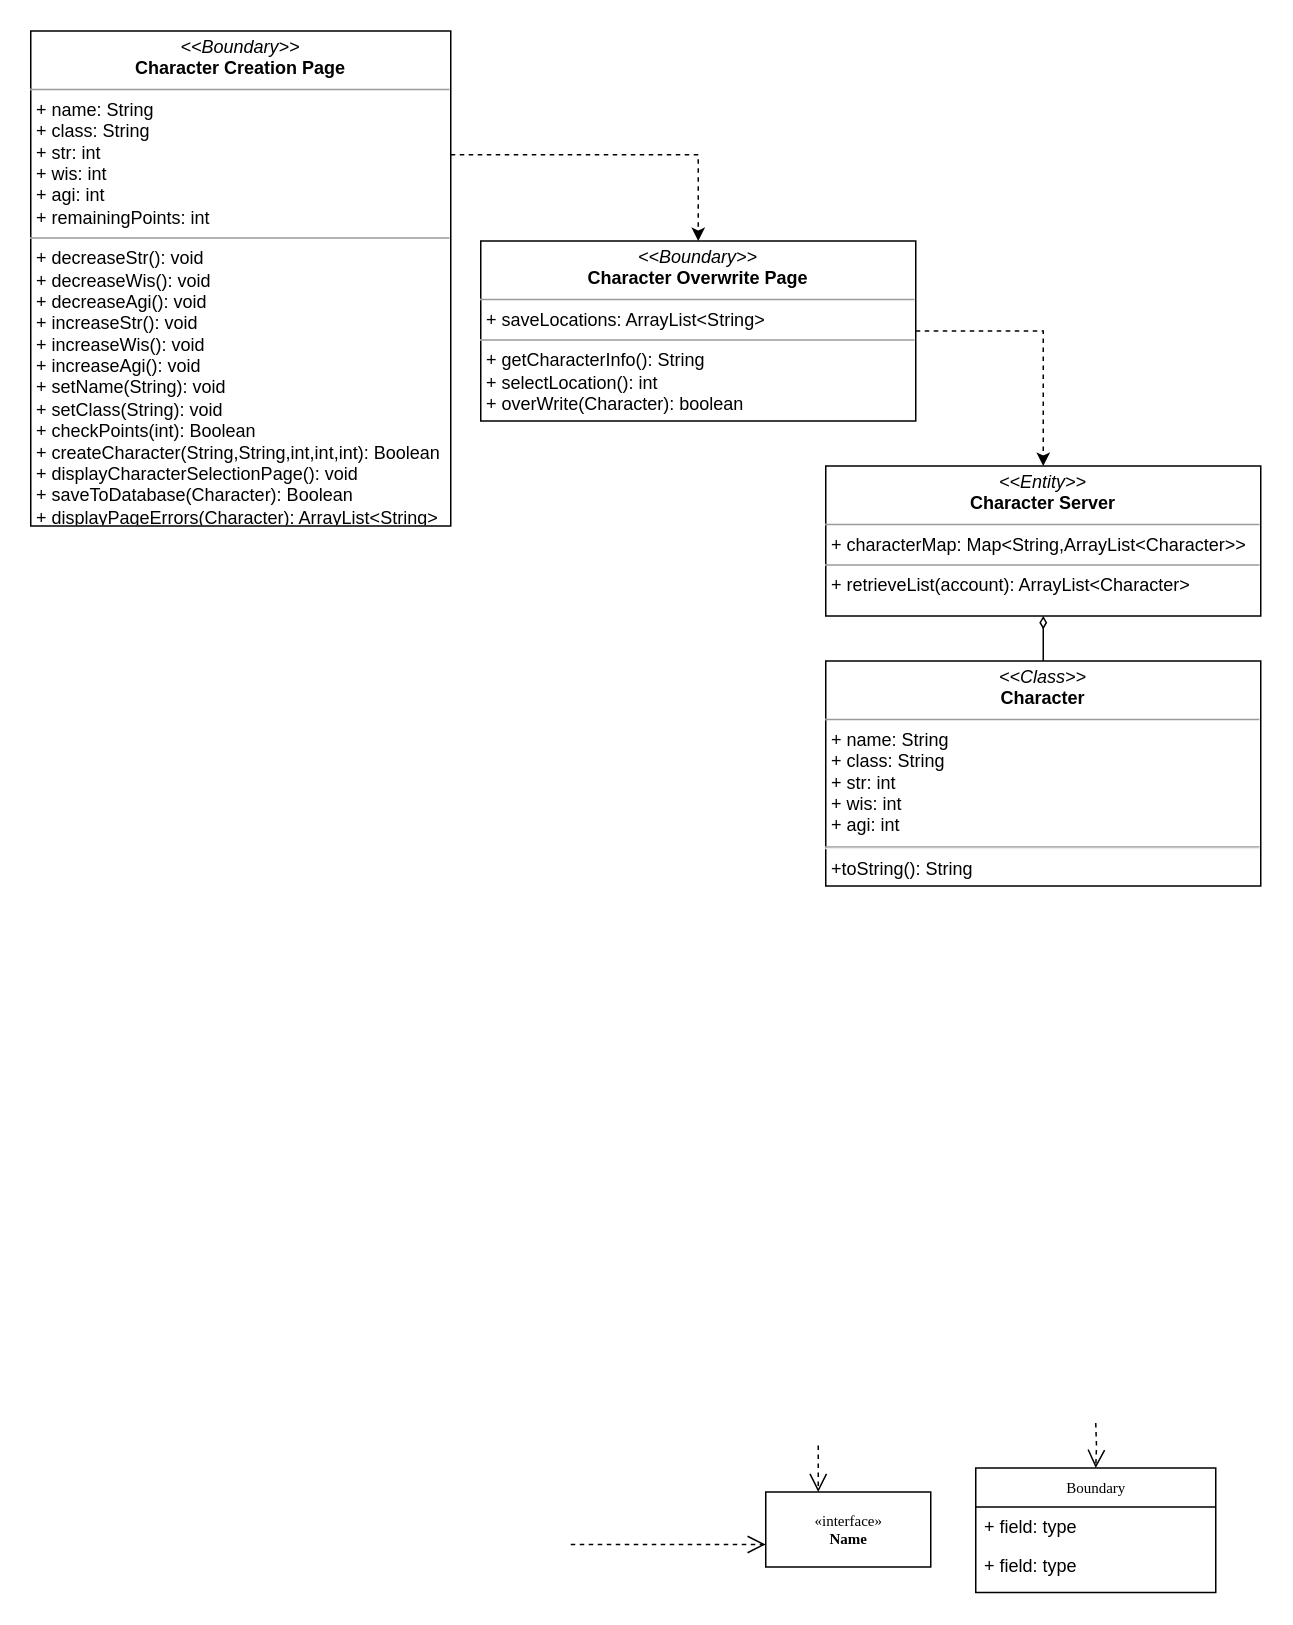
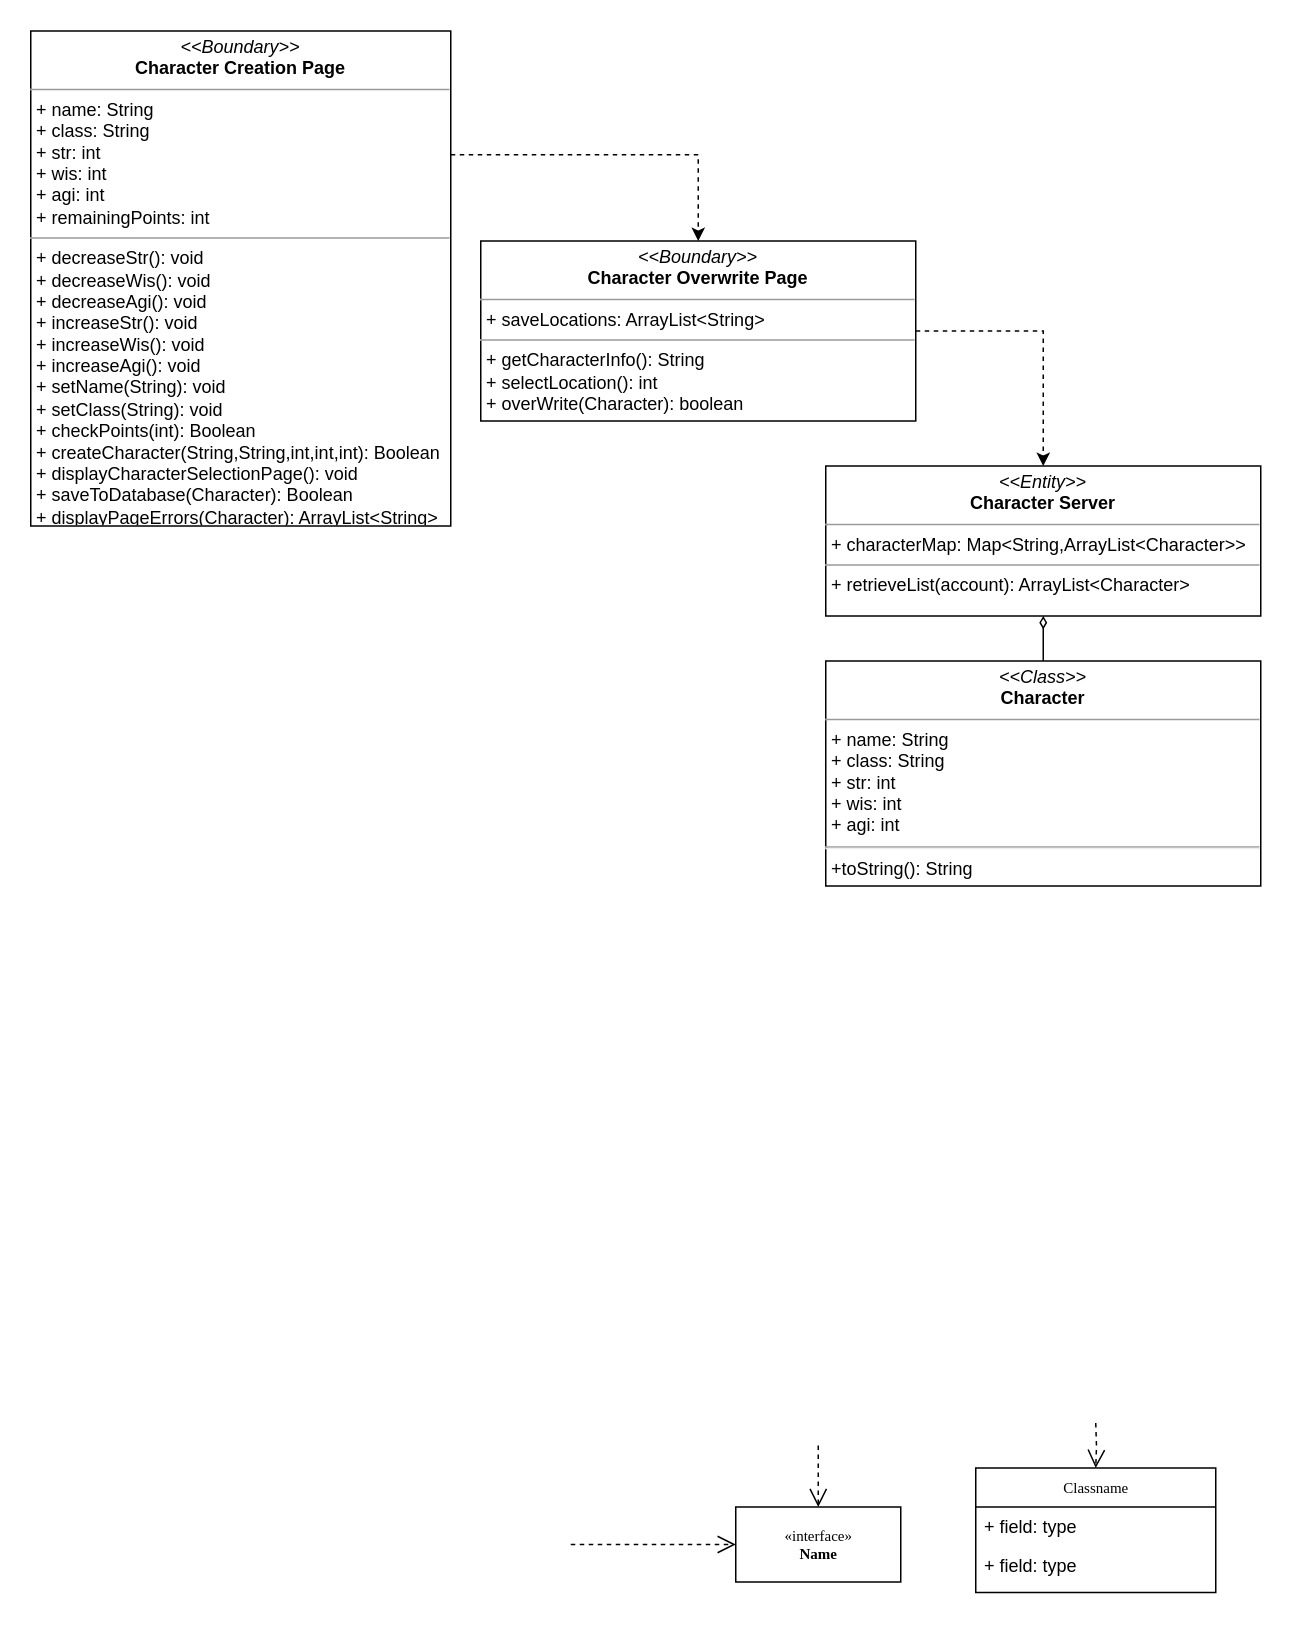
(1097, 1487) -> (1097, 1487)
(848, 1529) -> (818, 1544)
